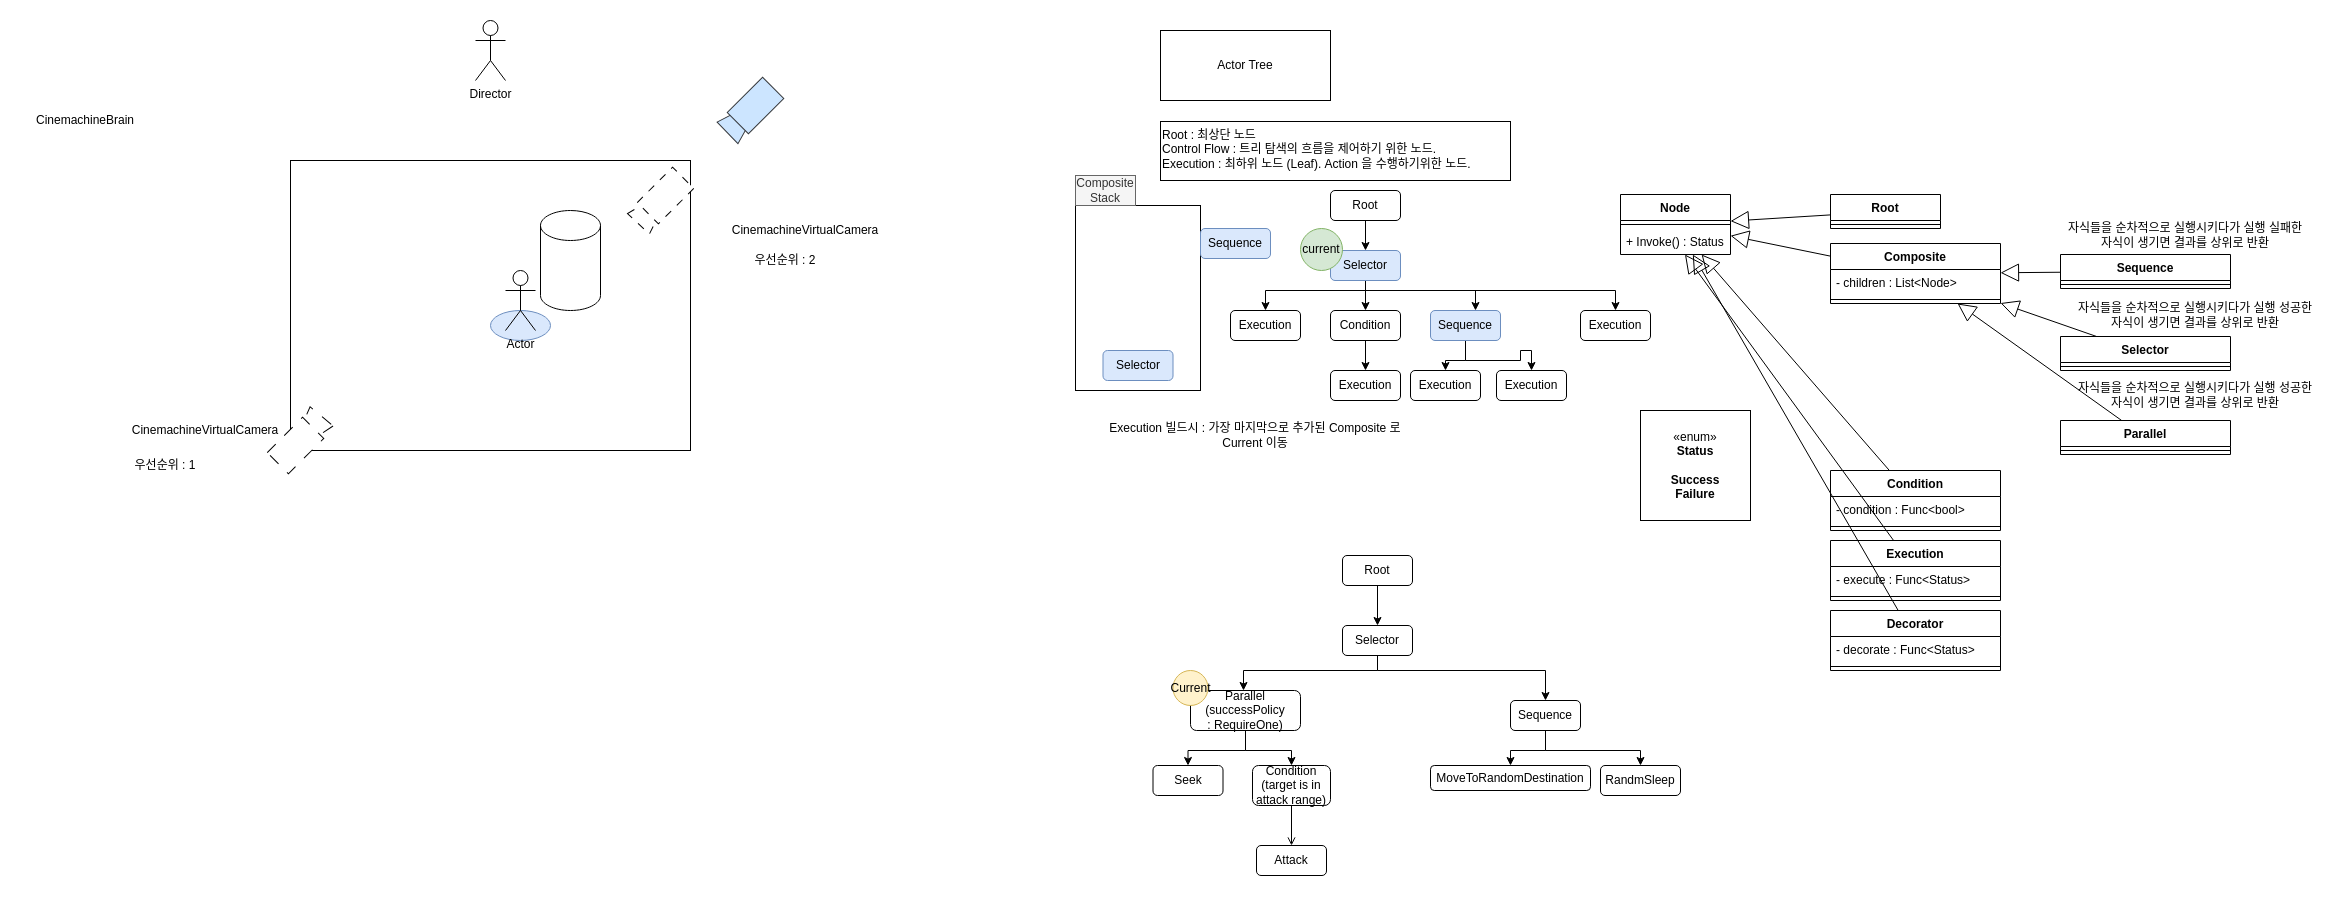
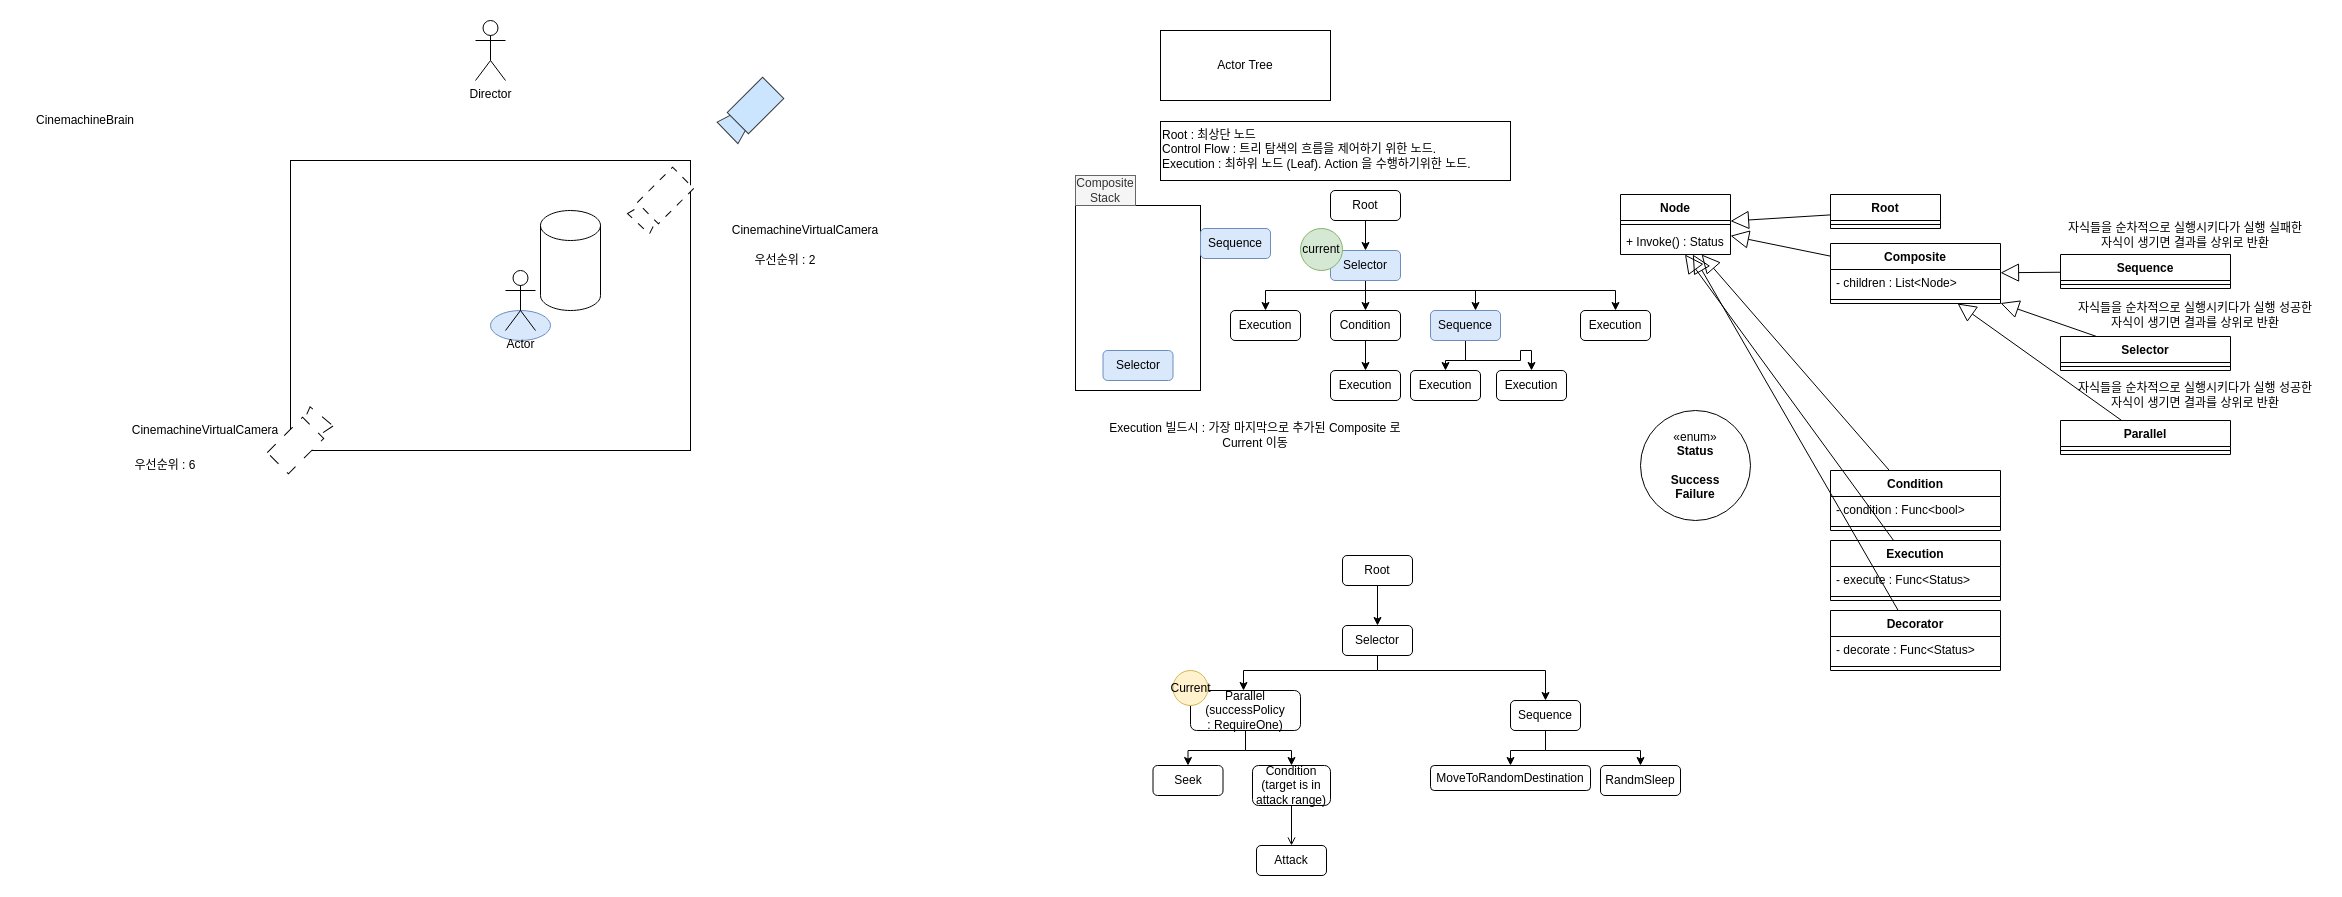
(166, 466) -> (166, 466)
(1696, 466) -> (1696, 466)
